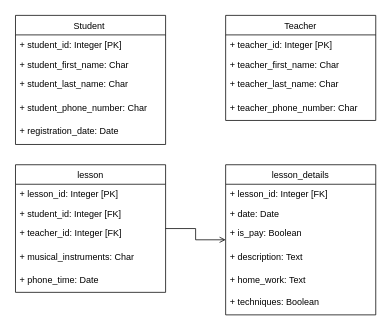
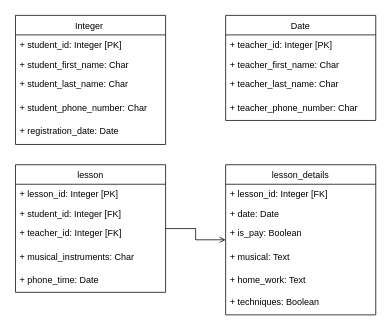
(90, 26) -> (90, 26)
(300, 26) -> (300, 26)
(272, 257) -> (261, 257)
